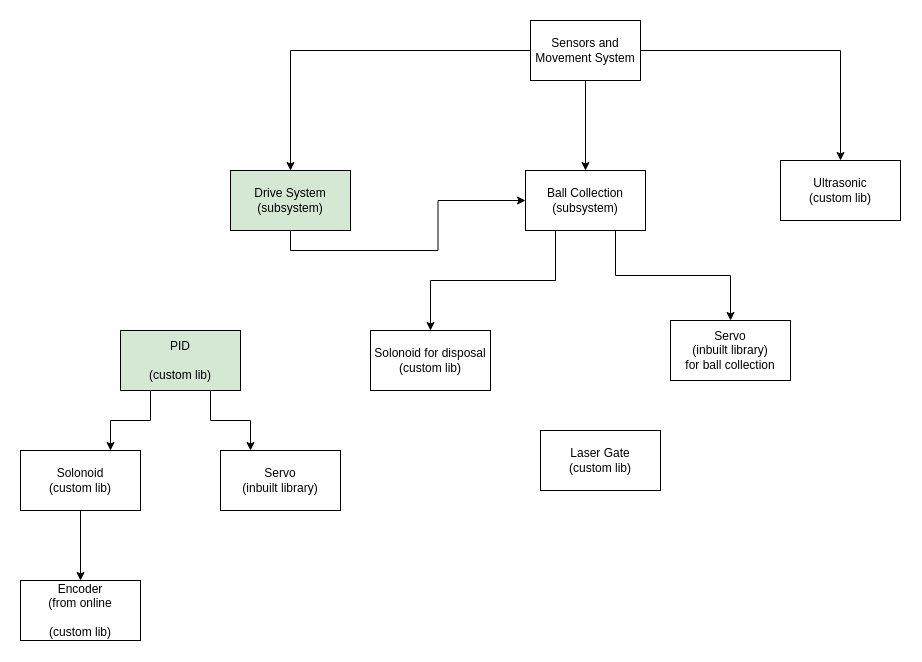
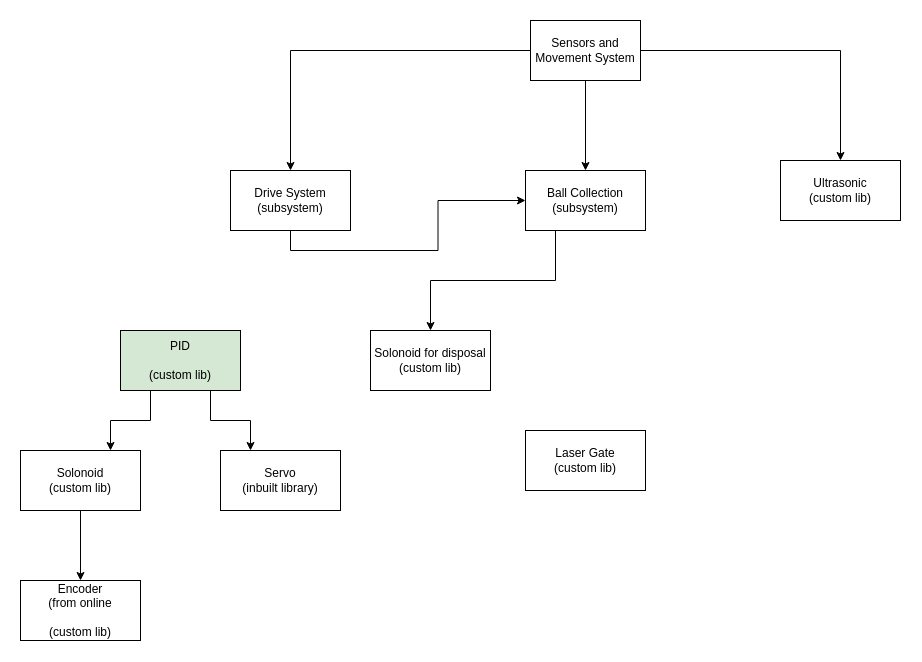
(291, 201) -> (291, 201)
(670, 276) -> none
(731, 351) -> none
(601, 461) -> (586, 461)
